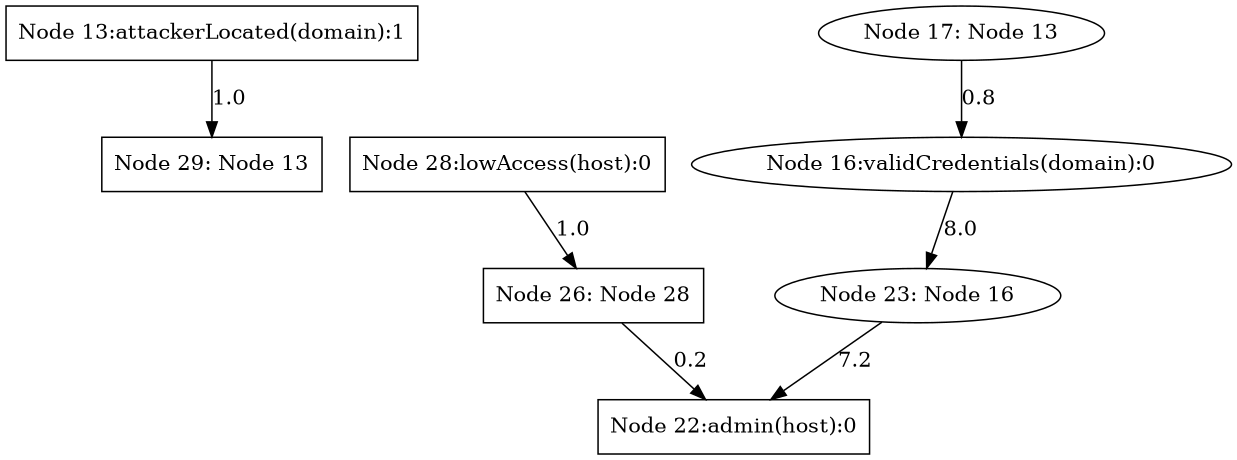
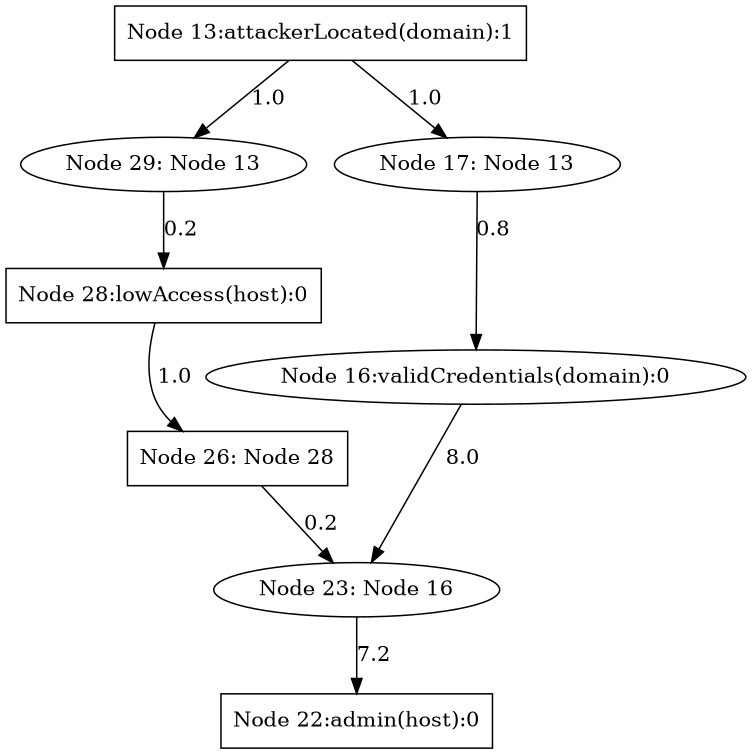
none -> (393, 94)
(212, 164) -> (164, 164)
none -> (164, 222)
(658, 356) -> (292, 519)
